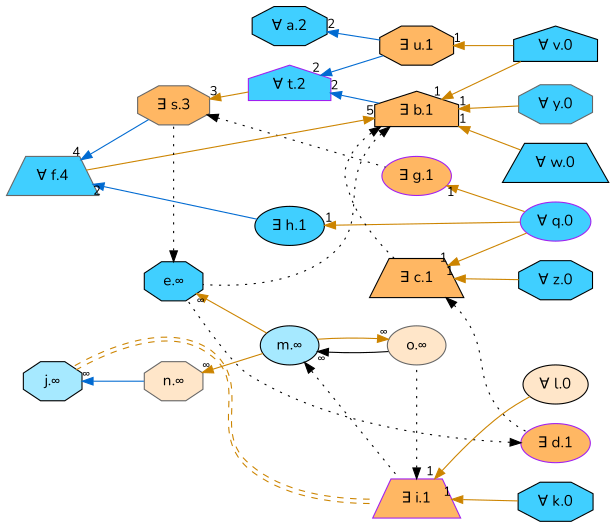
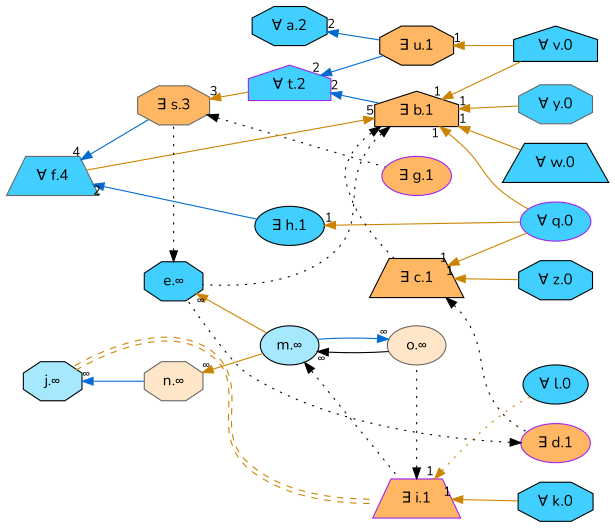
(491, 200) -> (486, 174)
(347, 338) -> (347, 338)
(556, 384) -> (556, 384)
(483, 430) -> (483, 430)
